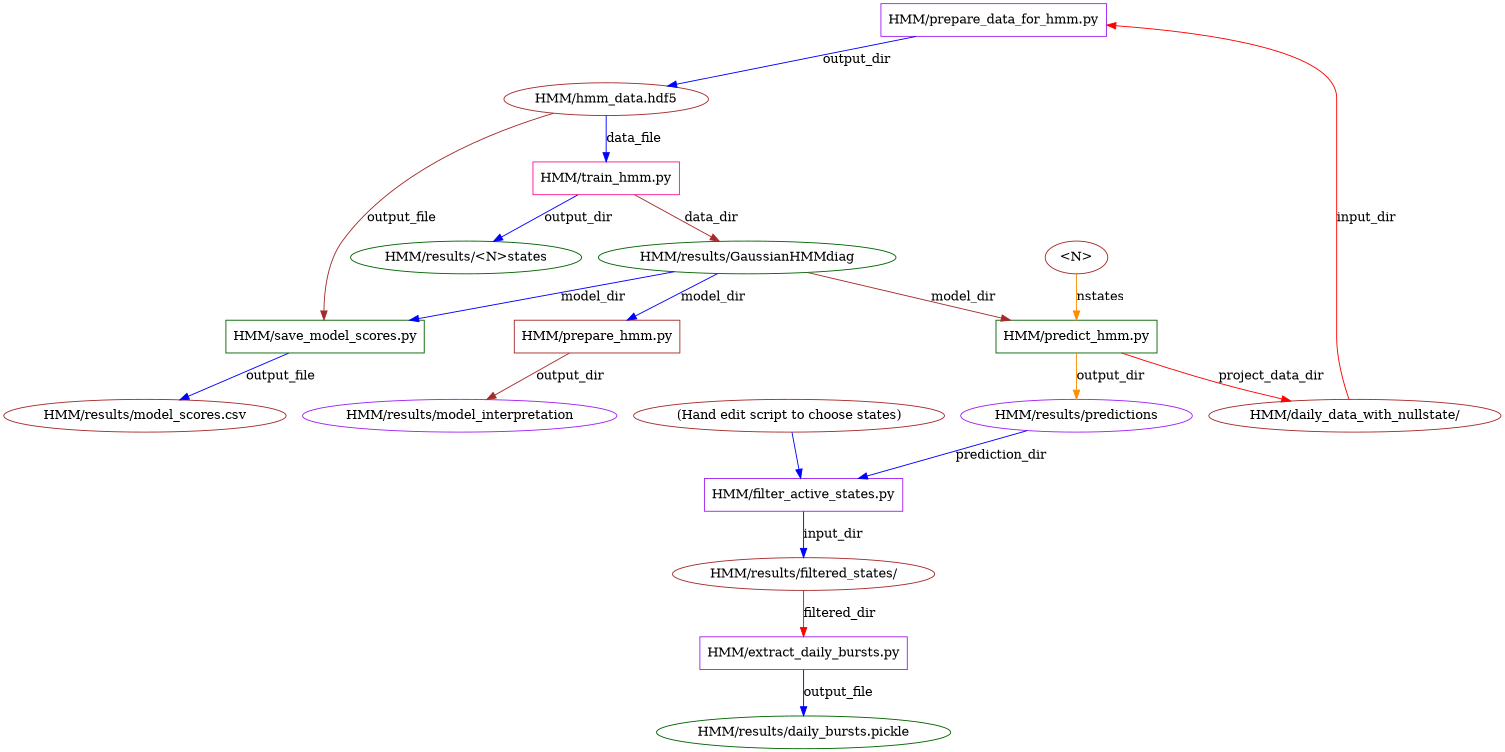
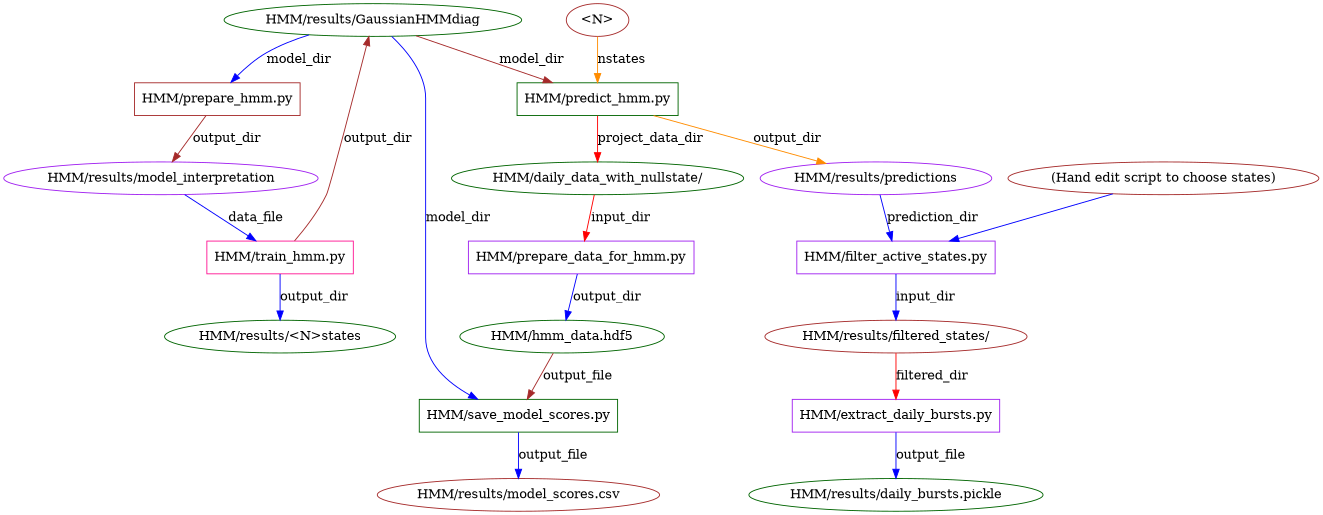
(606, 99) -> (562, 337)
(606, 134) -> (217, 215)
(711, 218) -> (378, 139)
(1355, 416) -> (598, 178)
